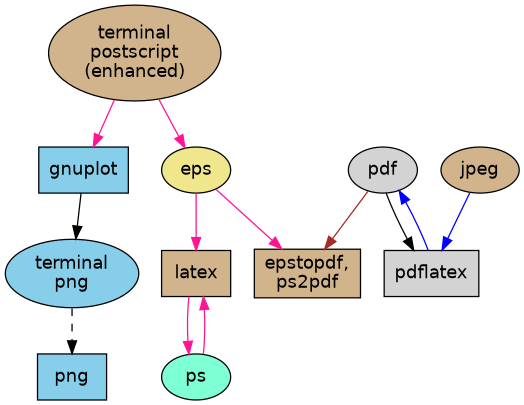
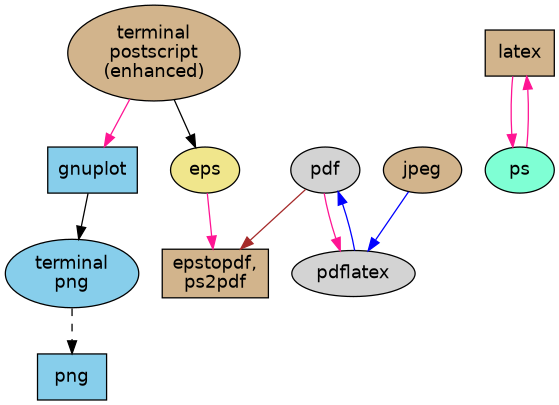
(169, 118) -> (182, 118)
(196, 215) -> none
(396, 216) -> (329, 216)
(432, 274) -> (353, 274)
